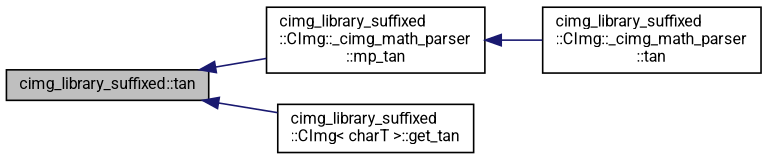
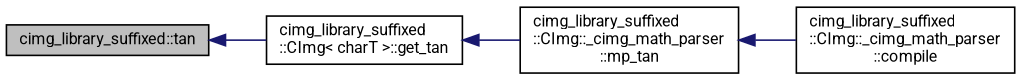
(652, 40) -> (906, 40)
(241, 63) -> (500, 40)
